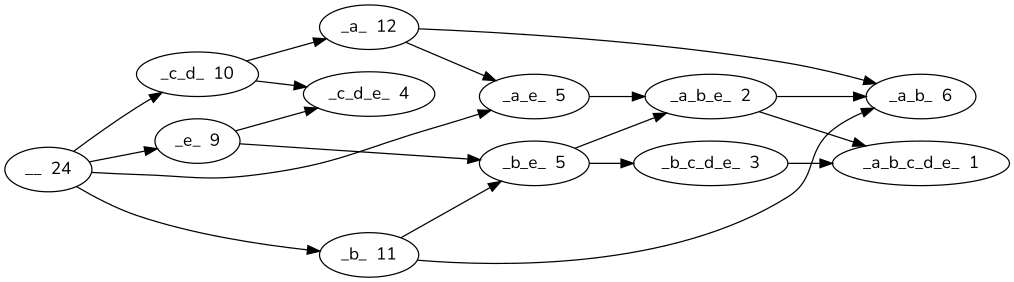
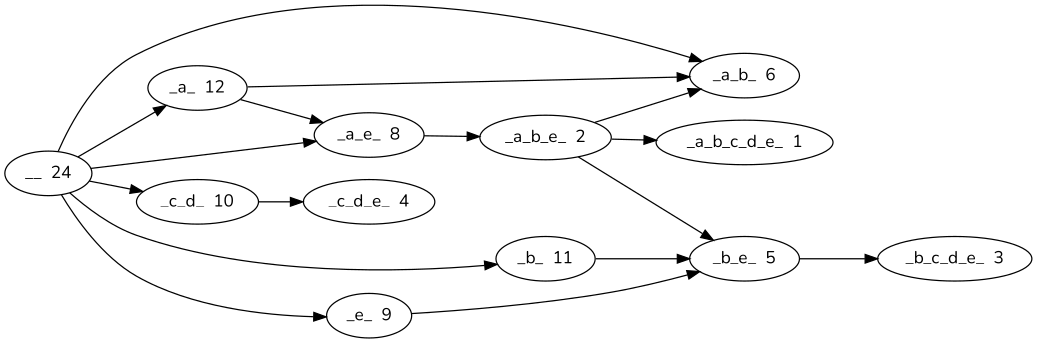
(280, 52) -> (117, 134)
(534, 97) -> (369, 135)
(270, 121) -> none
(615, 133) -> (640, 195)
(803, 163) -> none
(665, 245) -> (349, 6)
